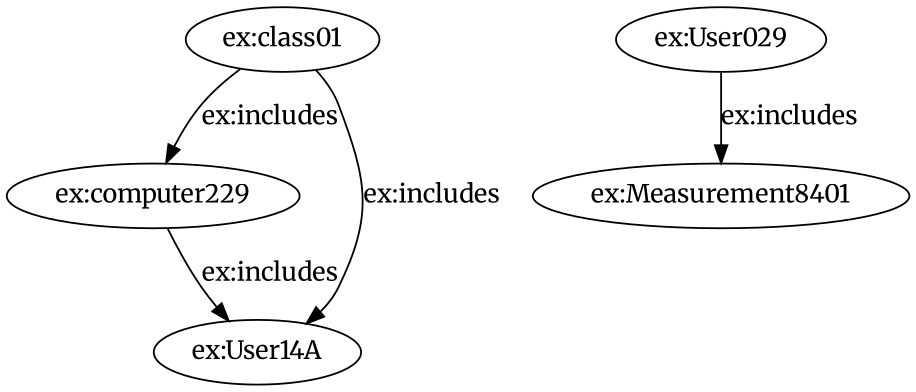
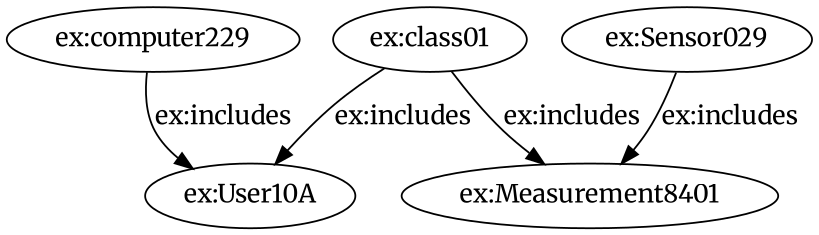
(721, 40) -> (687, 40)
(202, 104) -> (488, 115)
(257, 352) -> (250, 196)
